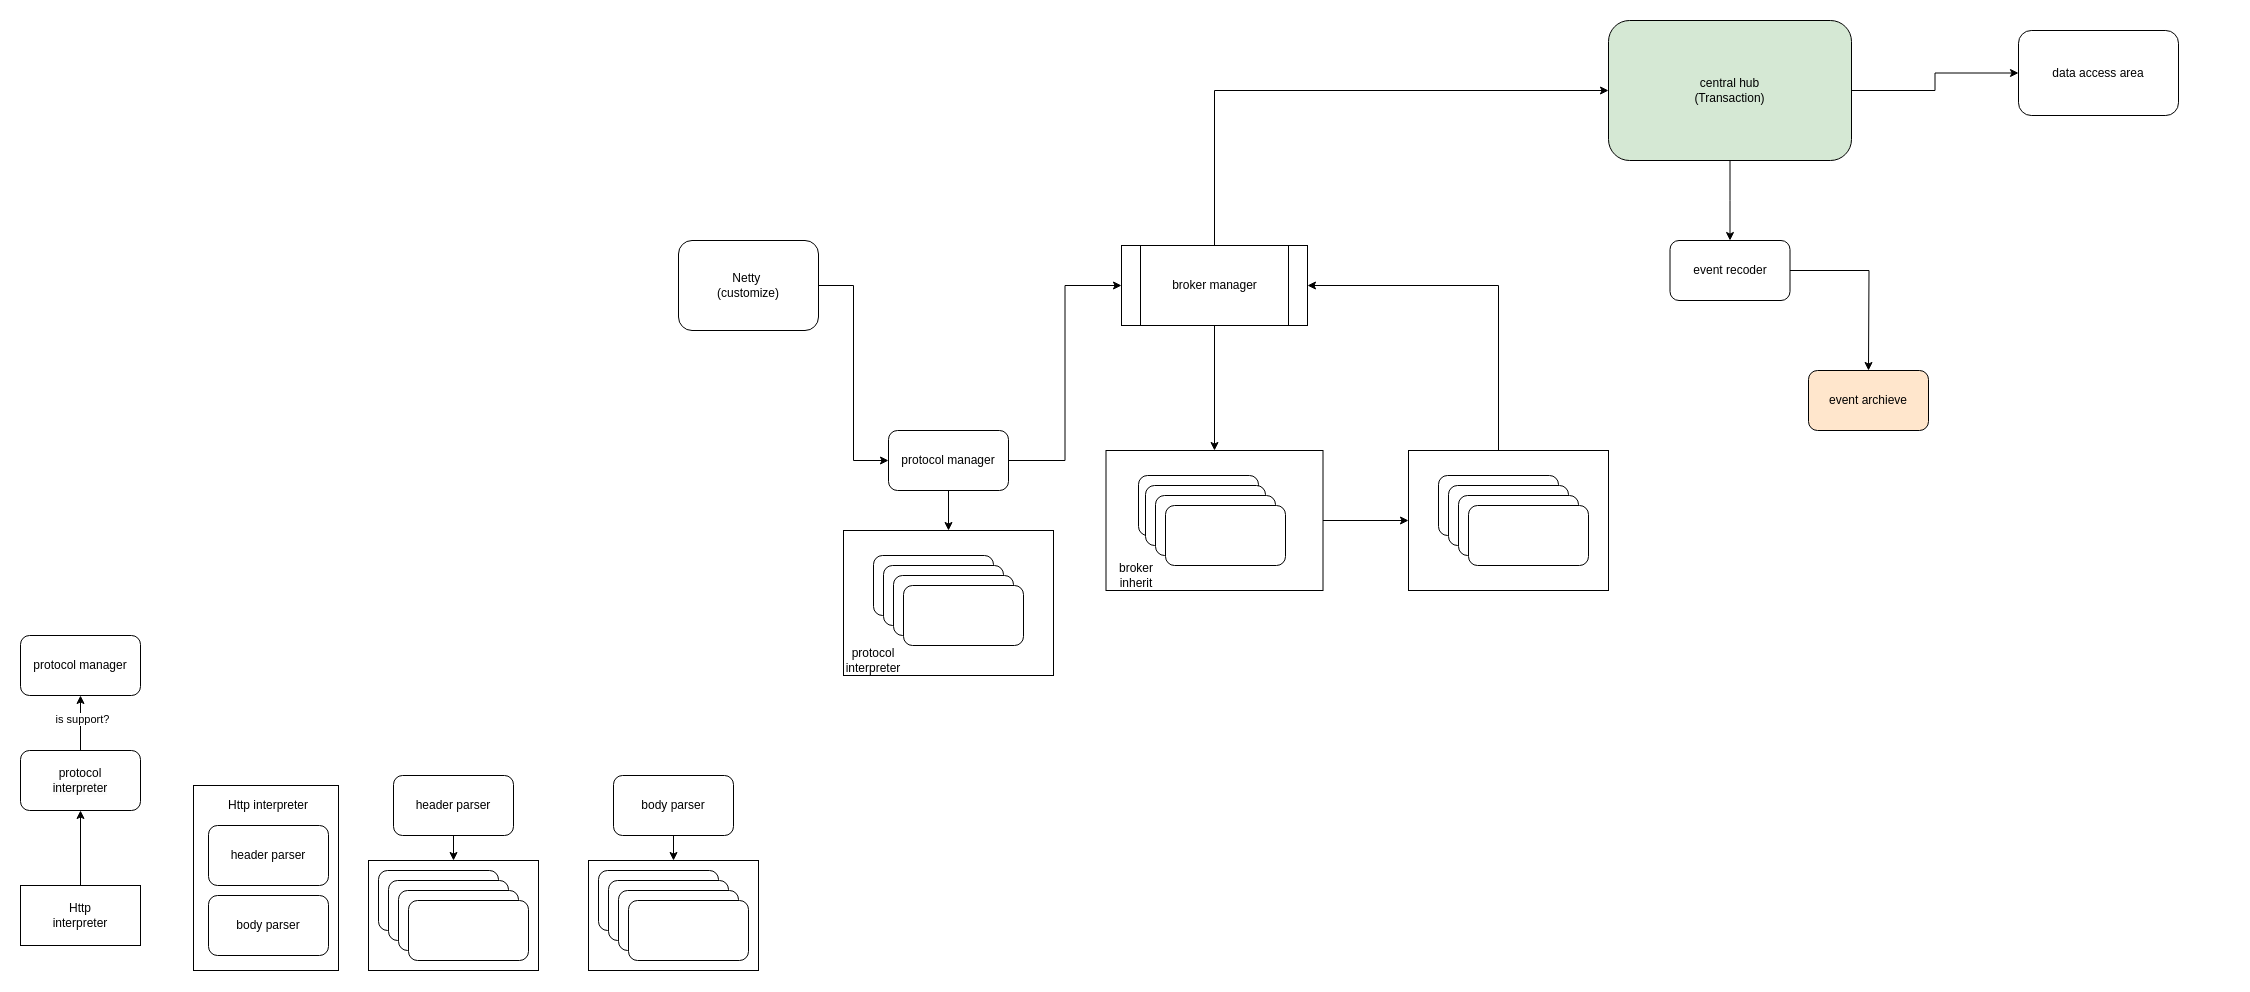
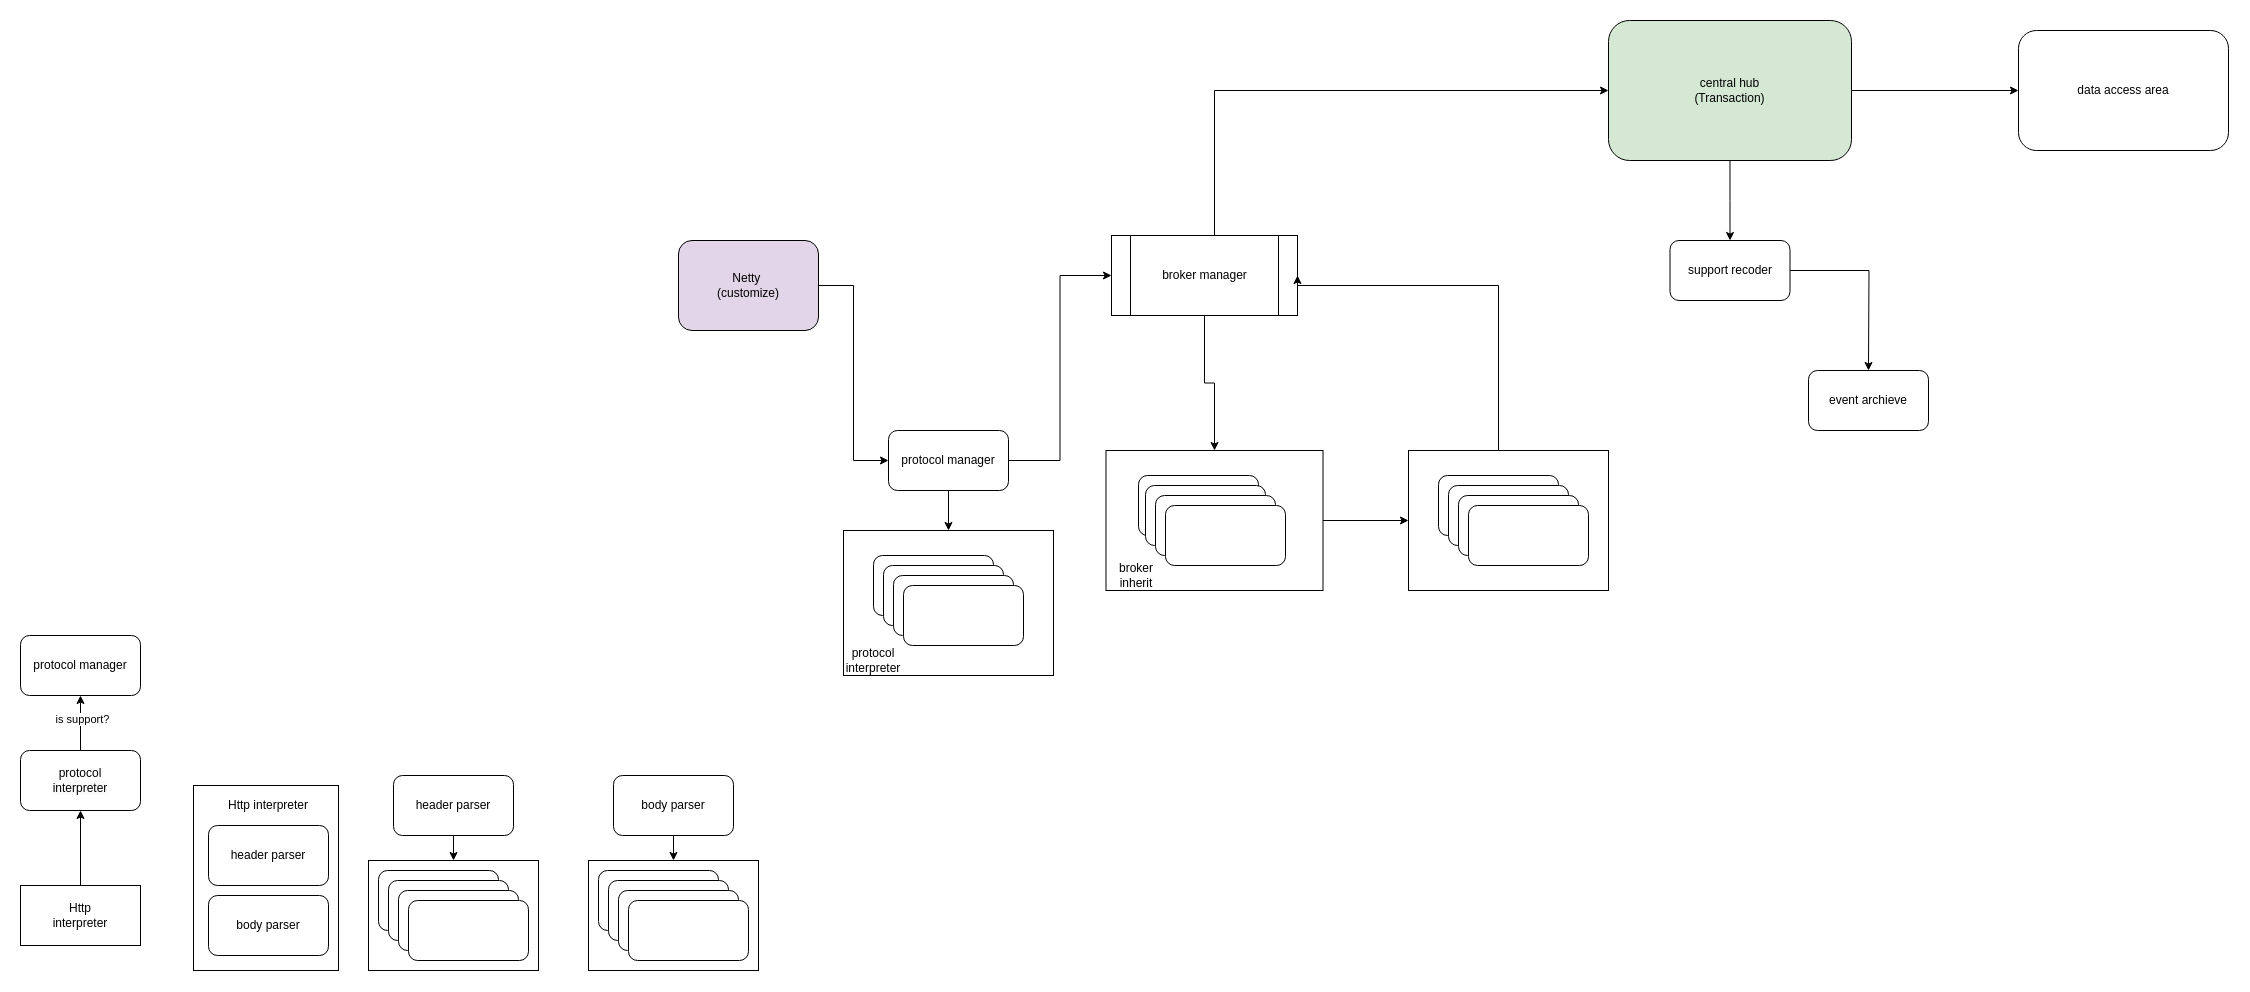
(2099, 73) -> (2124, 91)
(1731, 271) -> (1731, 271)
(749, 286) -> (749, 286)
(1215, 286) -> (1205, 276)
(1869, 401) -> (1869, 401)
